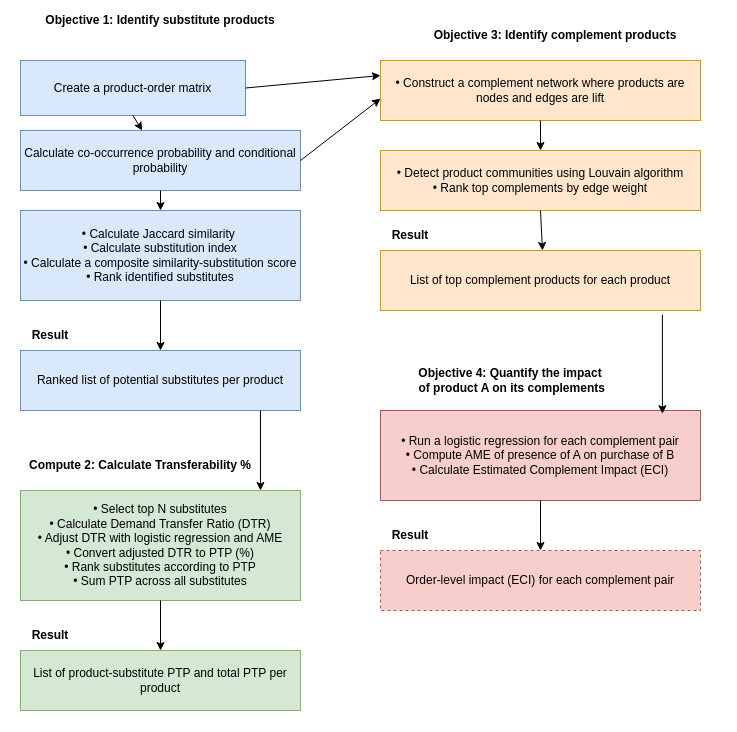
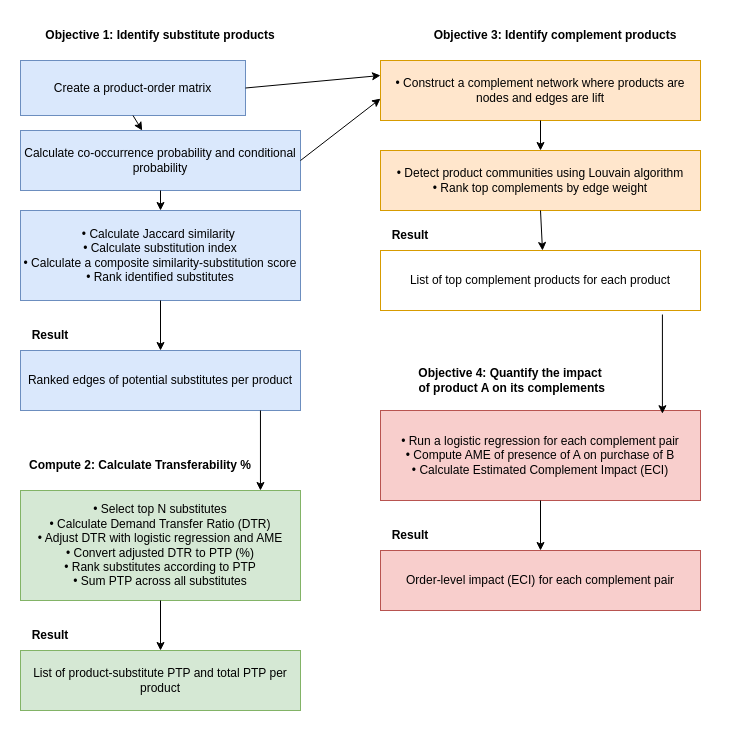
(161, 21) -> (161, 36)
(541, 281) -> (541, 281)
(161, 381) -> (161, 381)
(541, 581) -> (541, 581)
